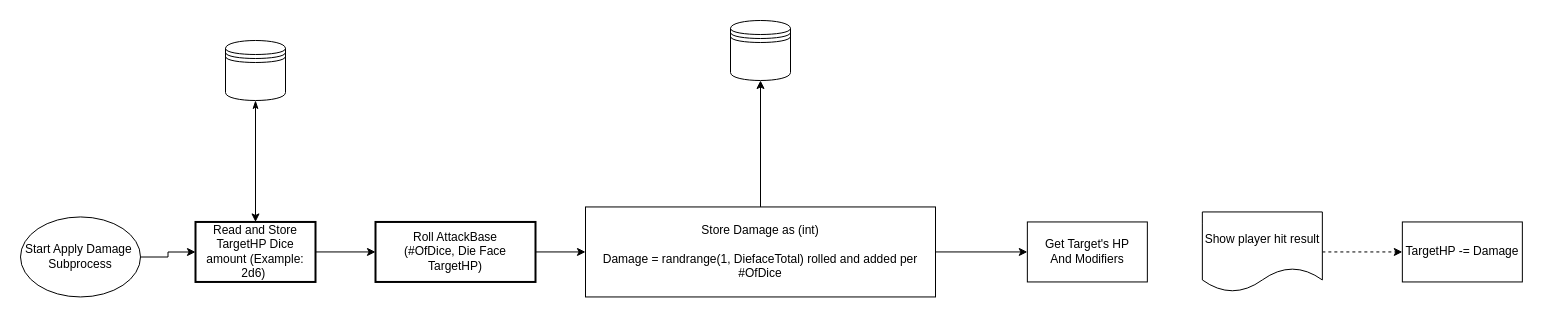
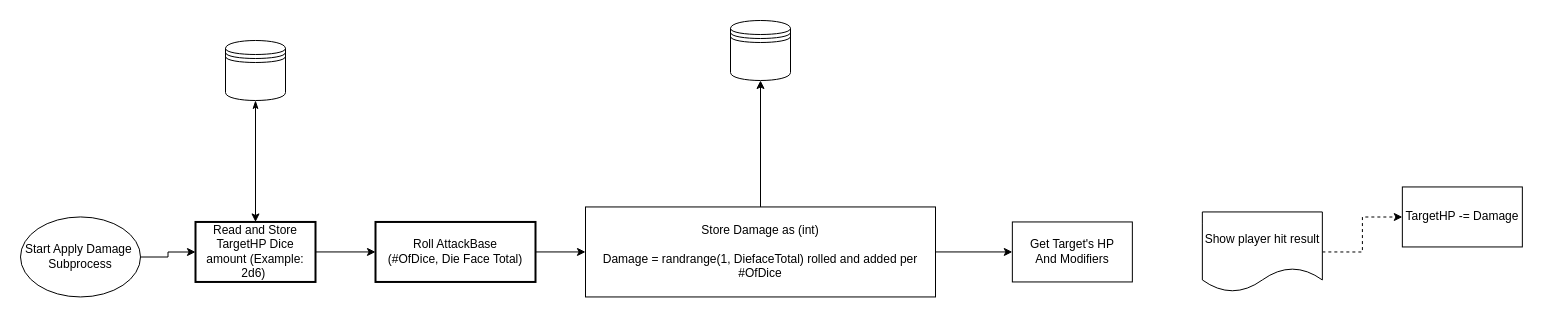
(456, 252) -> (456, 252)
(1087, 252) -> (1072, 252)
(1462, 252) -> (1462, 217)
